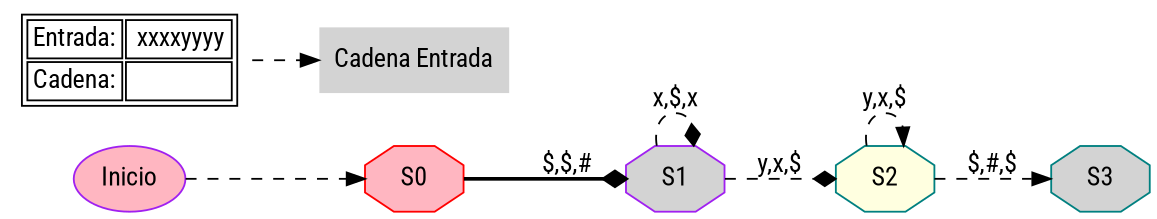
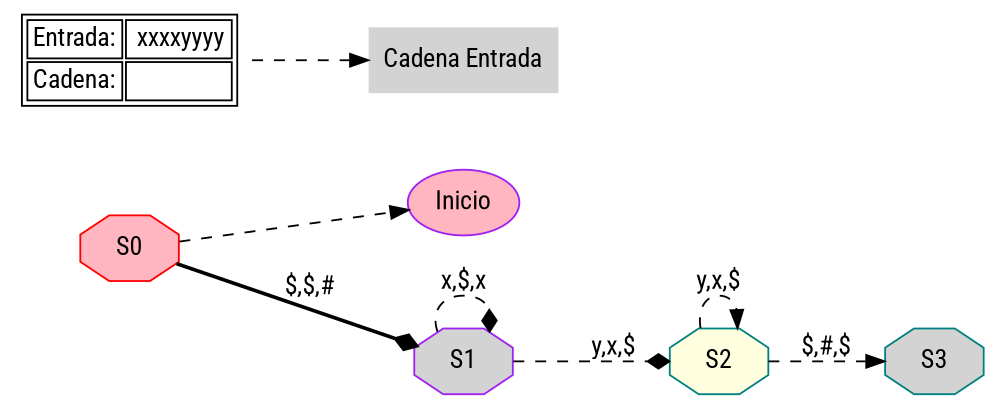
(266, 179) -> (285, 227)
